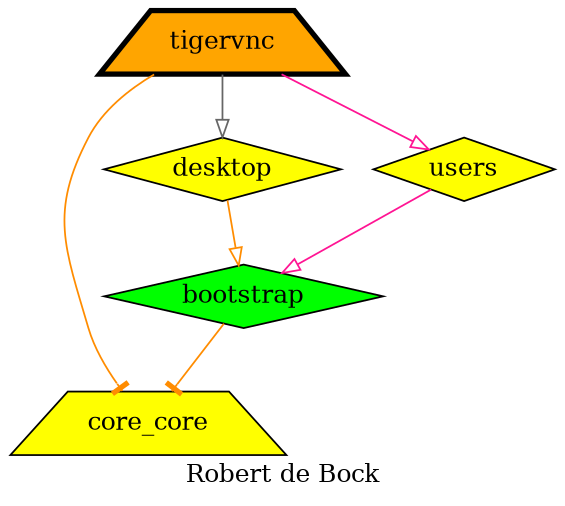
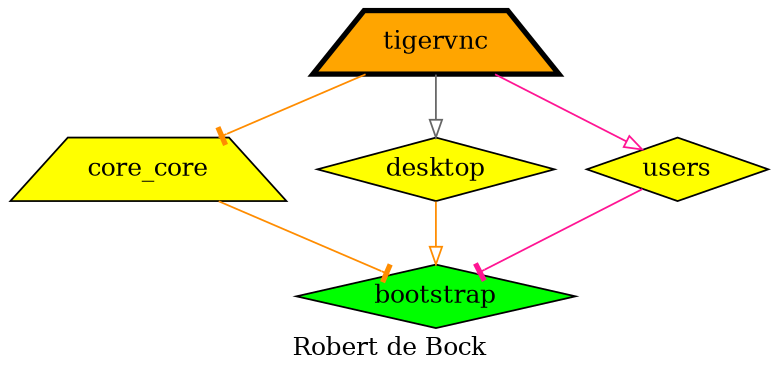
(364, 227) -> (564, 229)
(201, 354) -> (300, 236)
